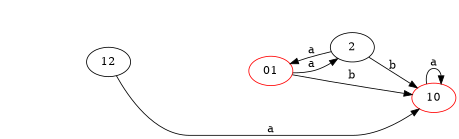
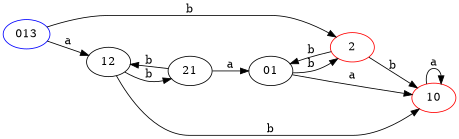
none -> (27, 34)
(352, 47) -> (352, 47)
(312, 50) -> (312, 50)
(312, 64) -> (312, 64)
none -> (190, 71)
(271, 71) -> (271, 71)
(352, 75) -> (352, 75)
(271, 129) -> (271, 129)
